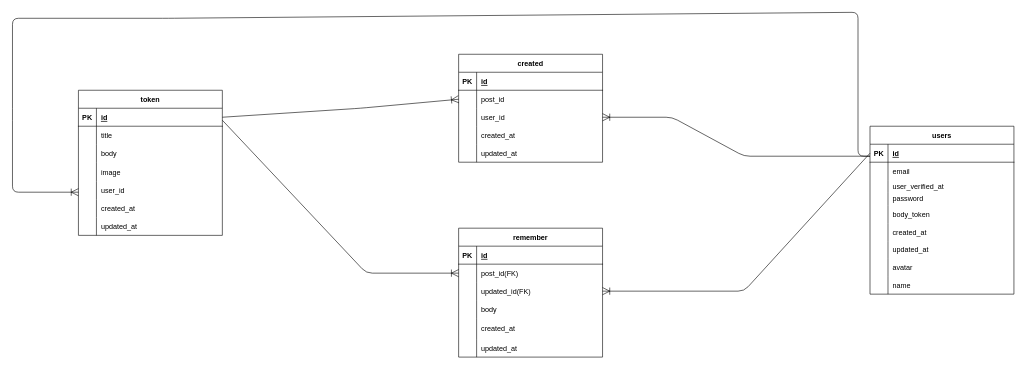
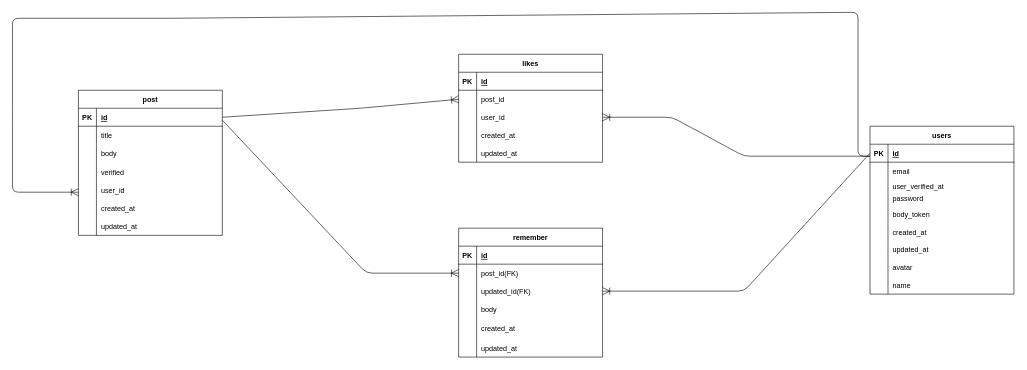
(530, 64) -> (530, 64)
(150, 100) -> (150, 100)
(110, 172) -> (115, 172)
